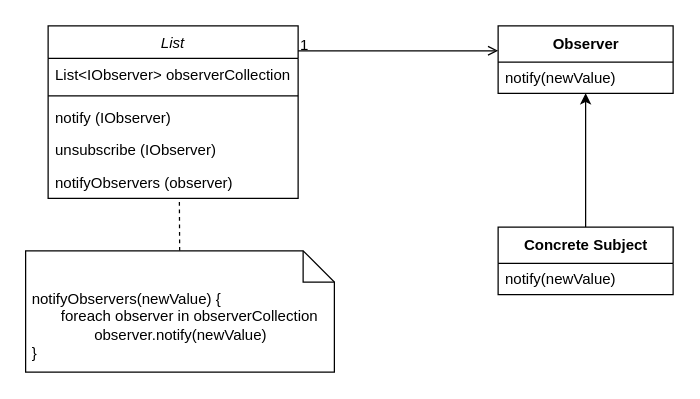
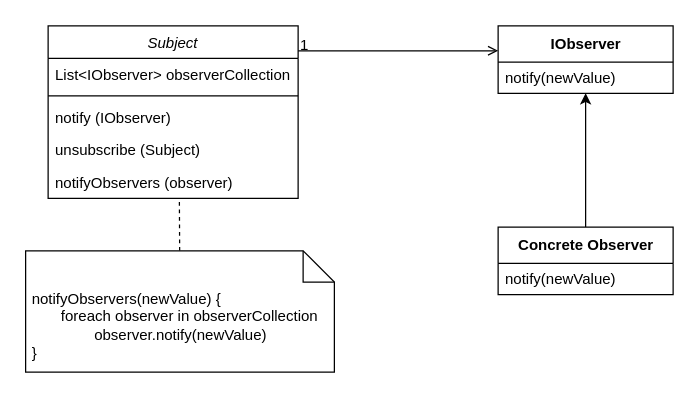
(173, 43) -> (173, 43)
(586, 44) -> (586, 44)
(148, 150) -> (139, 150)
(586, 246) -> (586, 246)
